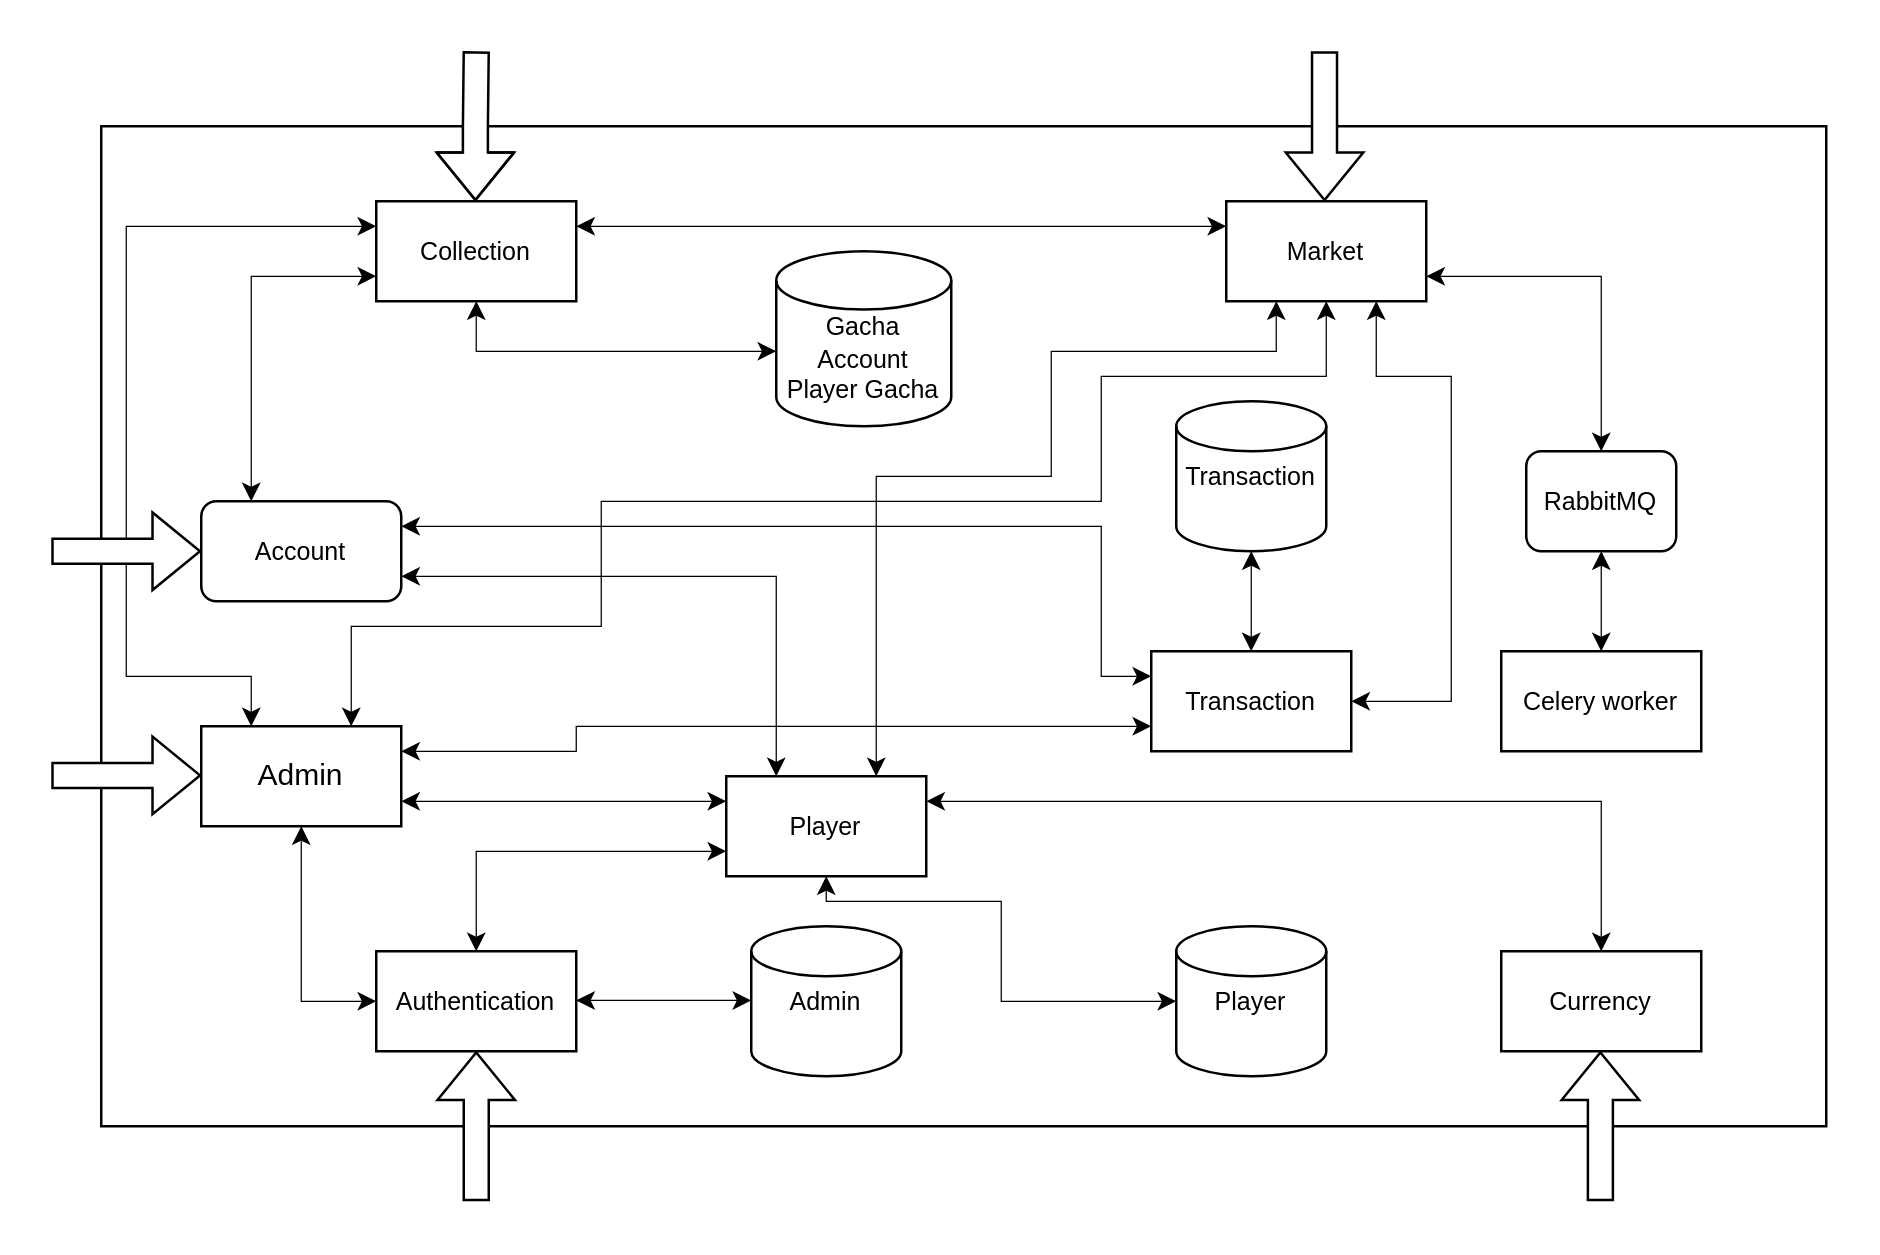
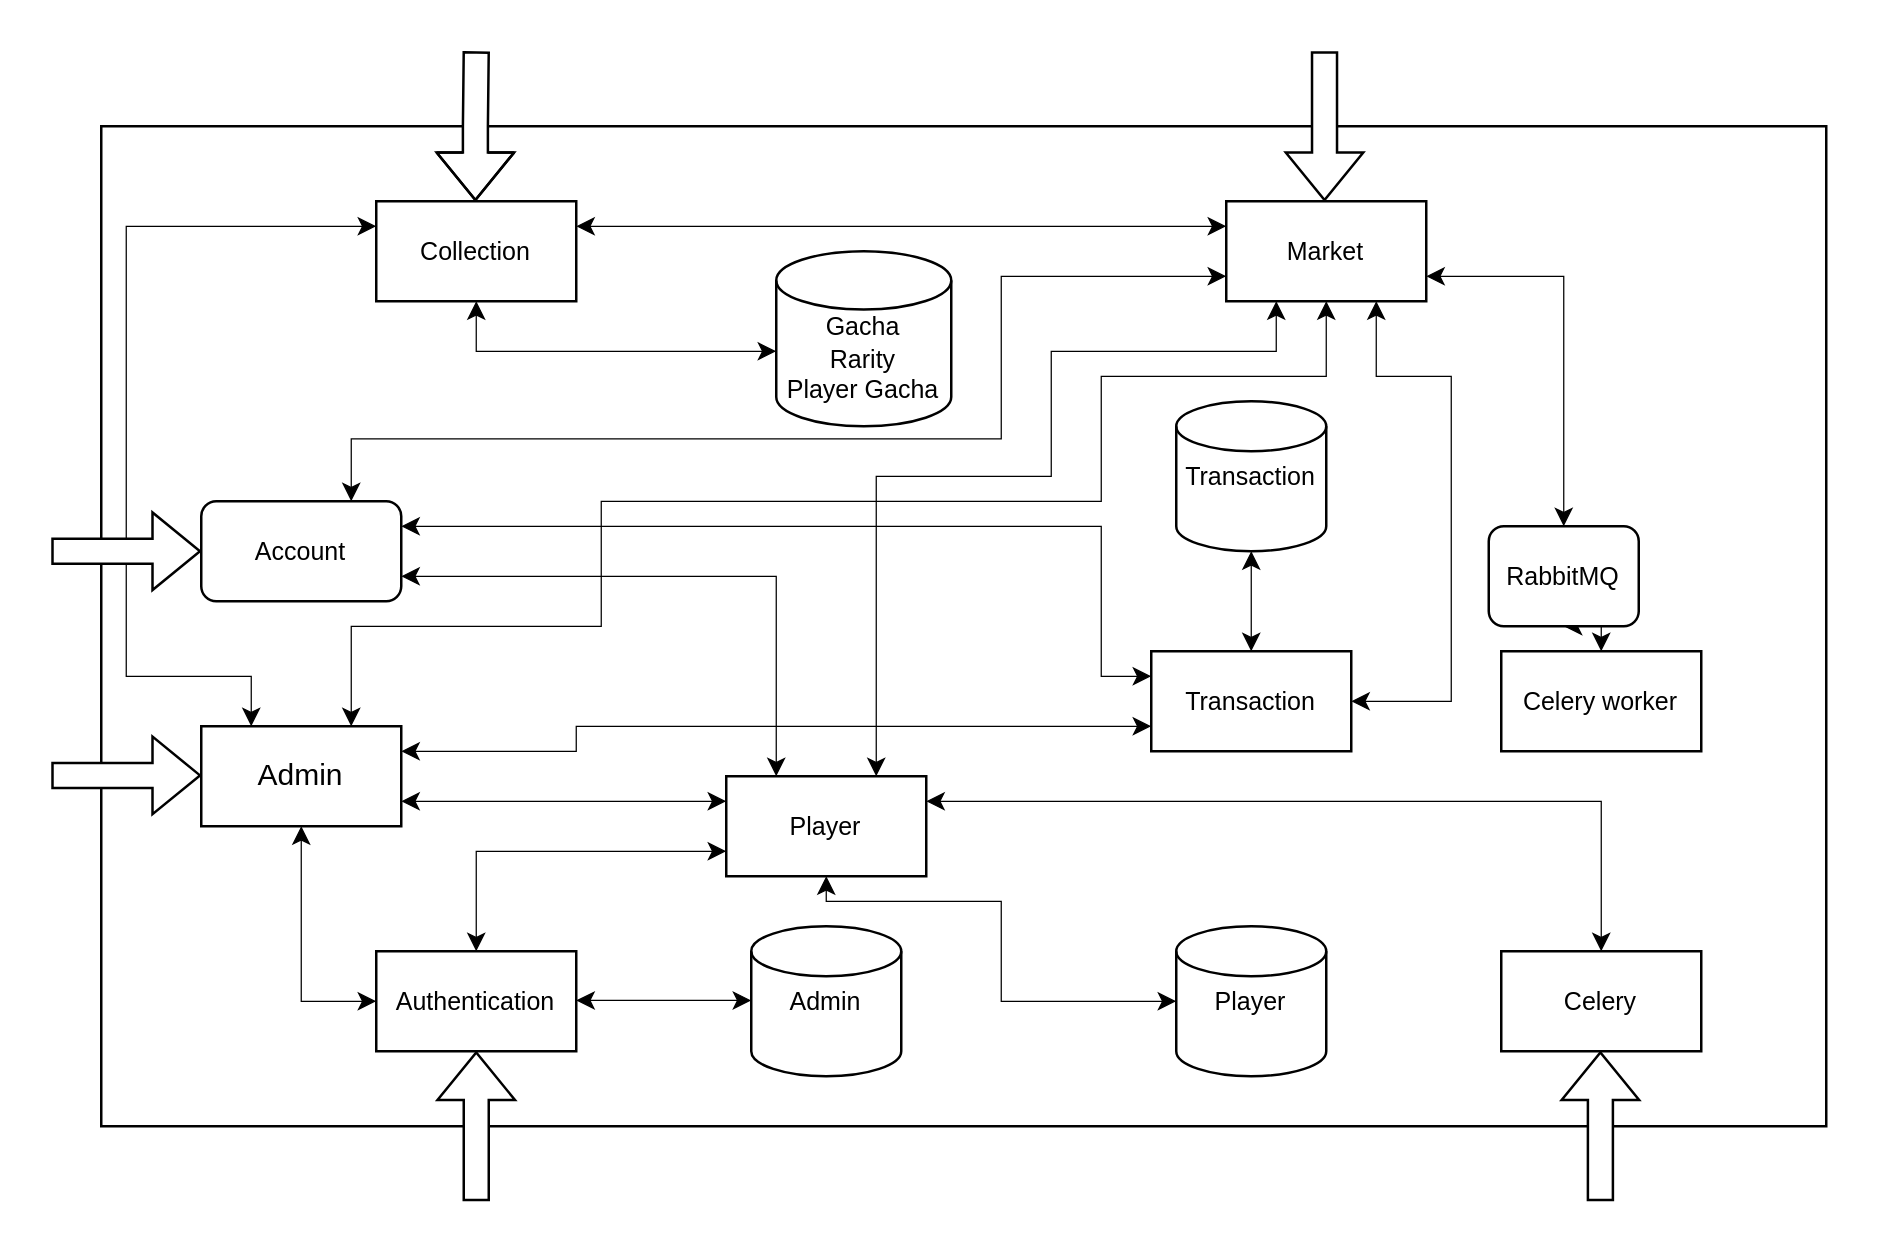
(251, 326) -> none
(864, 339) -> (864, 339)
none -> (838, 439)
(1601, 501) -> (1564, 576)
(1601, 1001) -> (1601, 1001)
